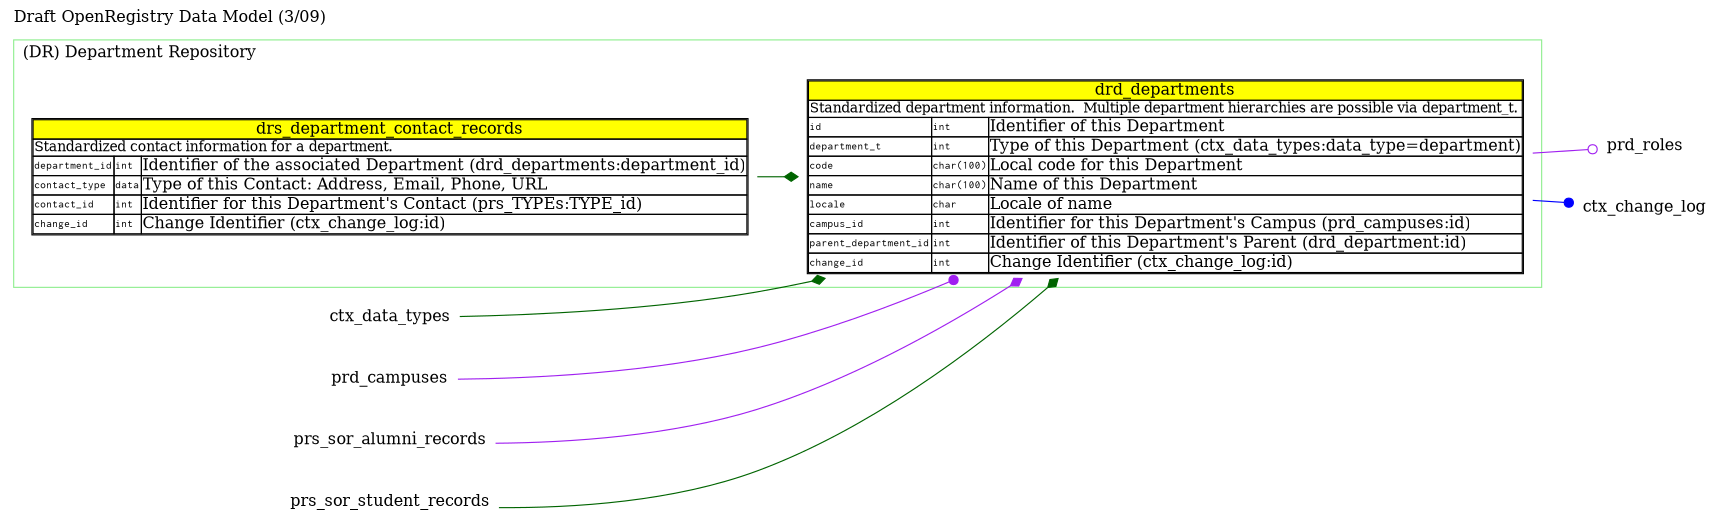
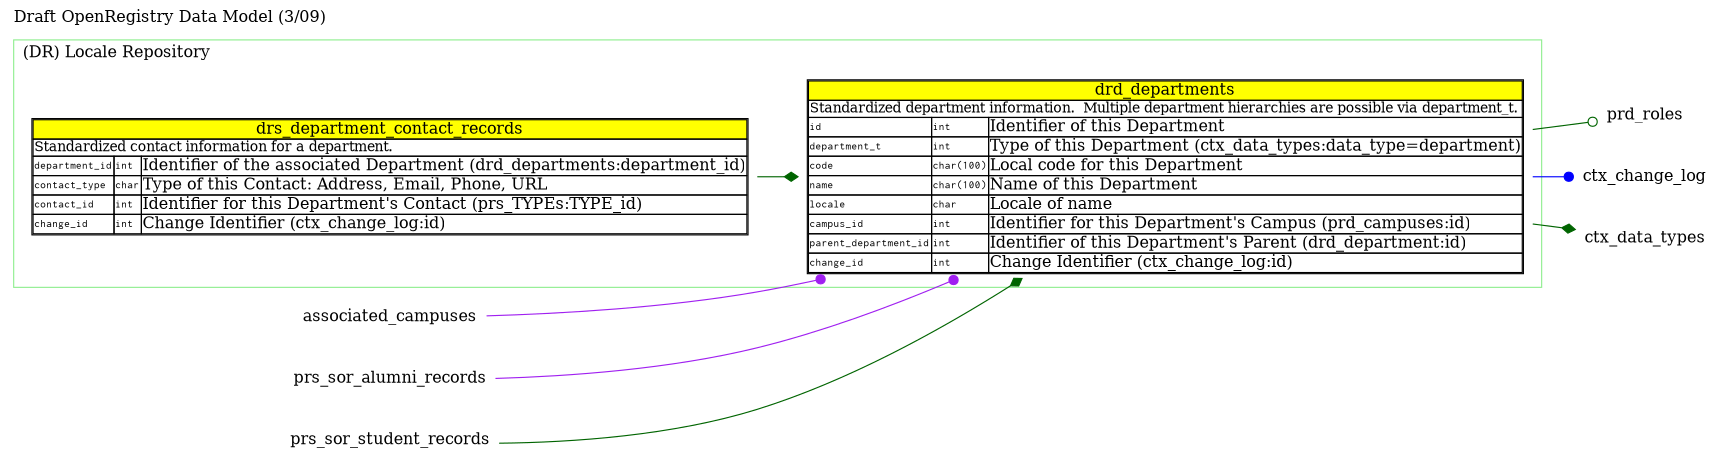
(140, 53) -> (117, 53)
(1560, 151) -> (1560, 126)
(128, 185) -> (128, 185)
(637, 307) -> (1549, 226)
(390, 379) -> (390, 317)
(766, 406) -> (728, 354)
